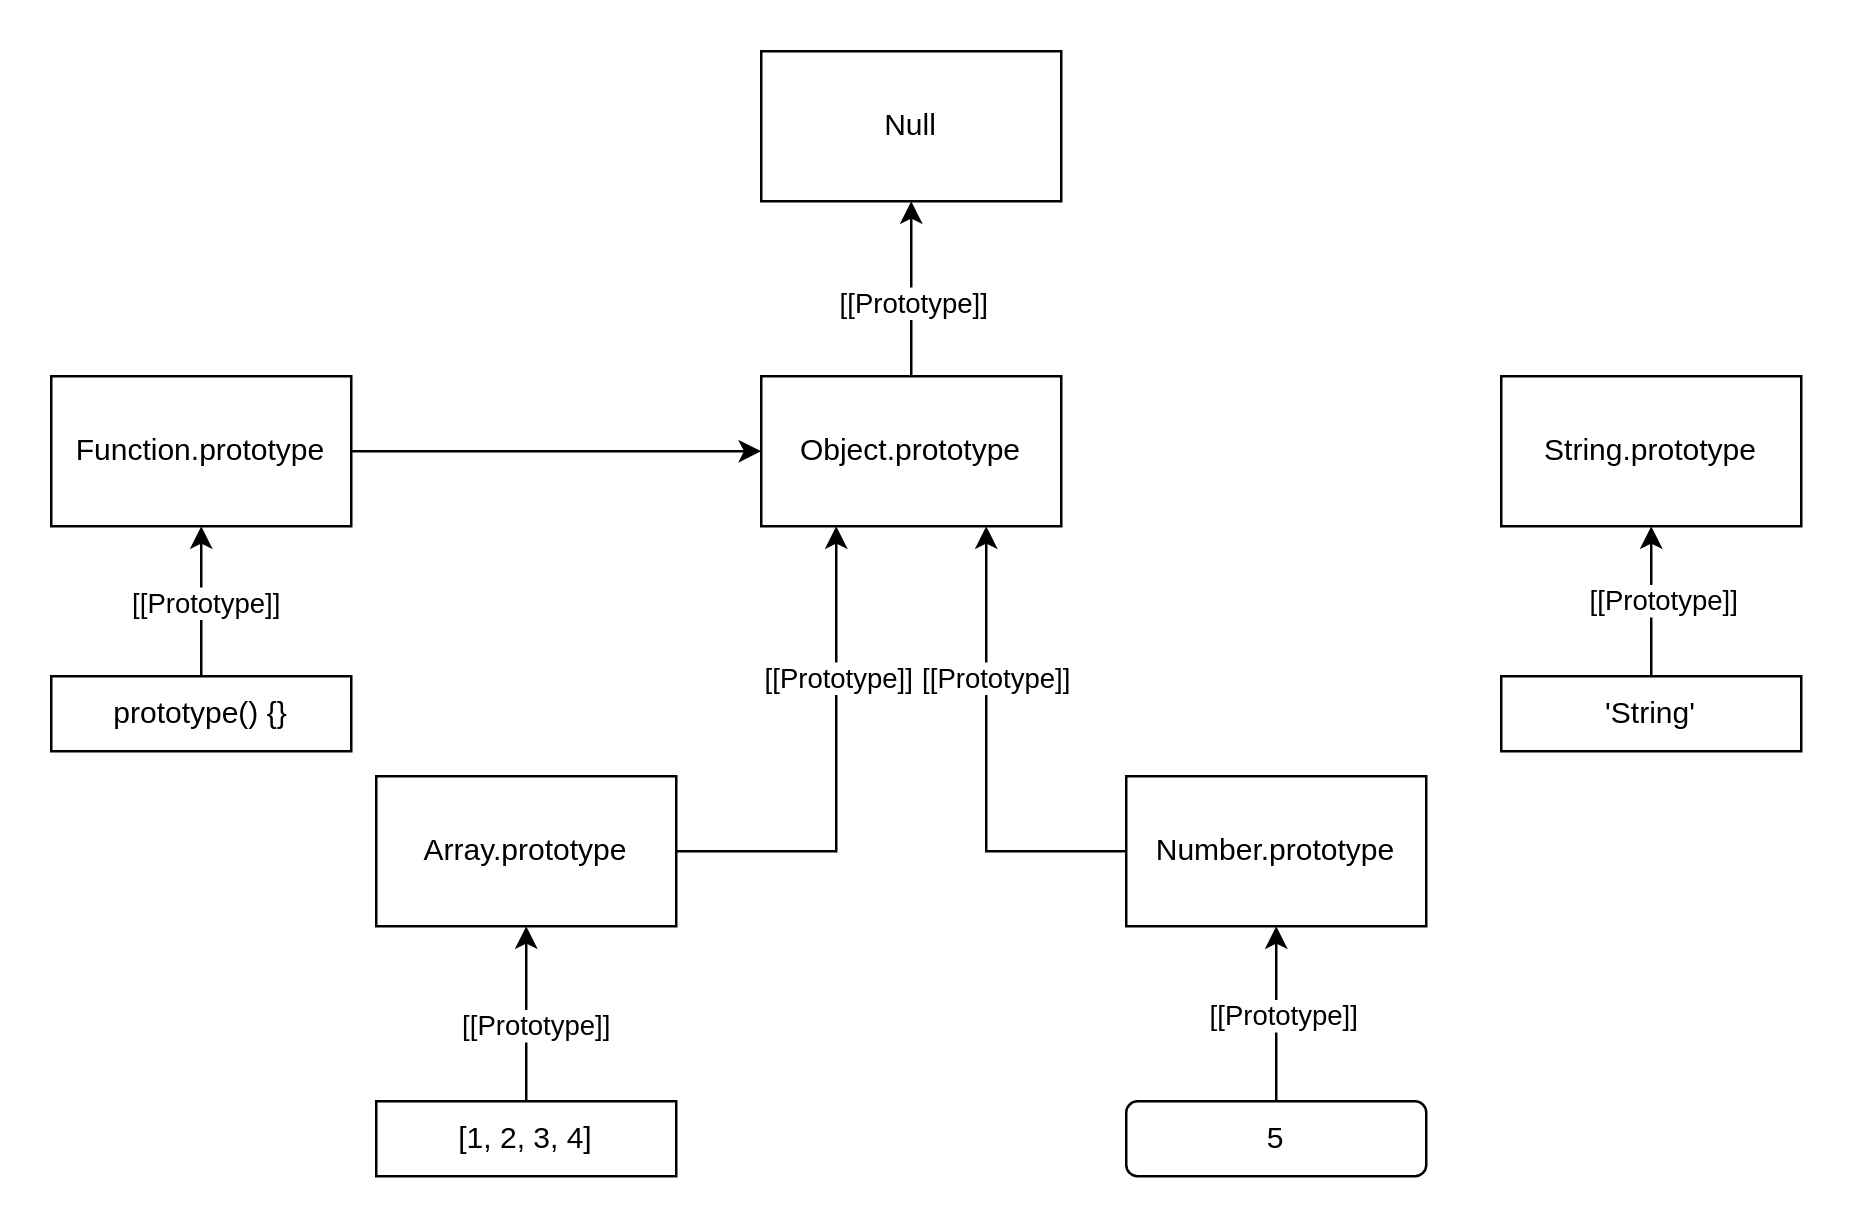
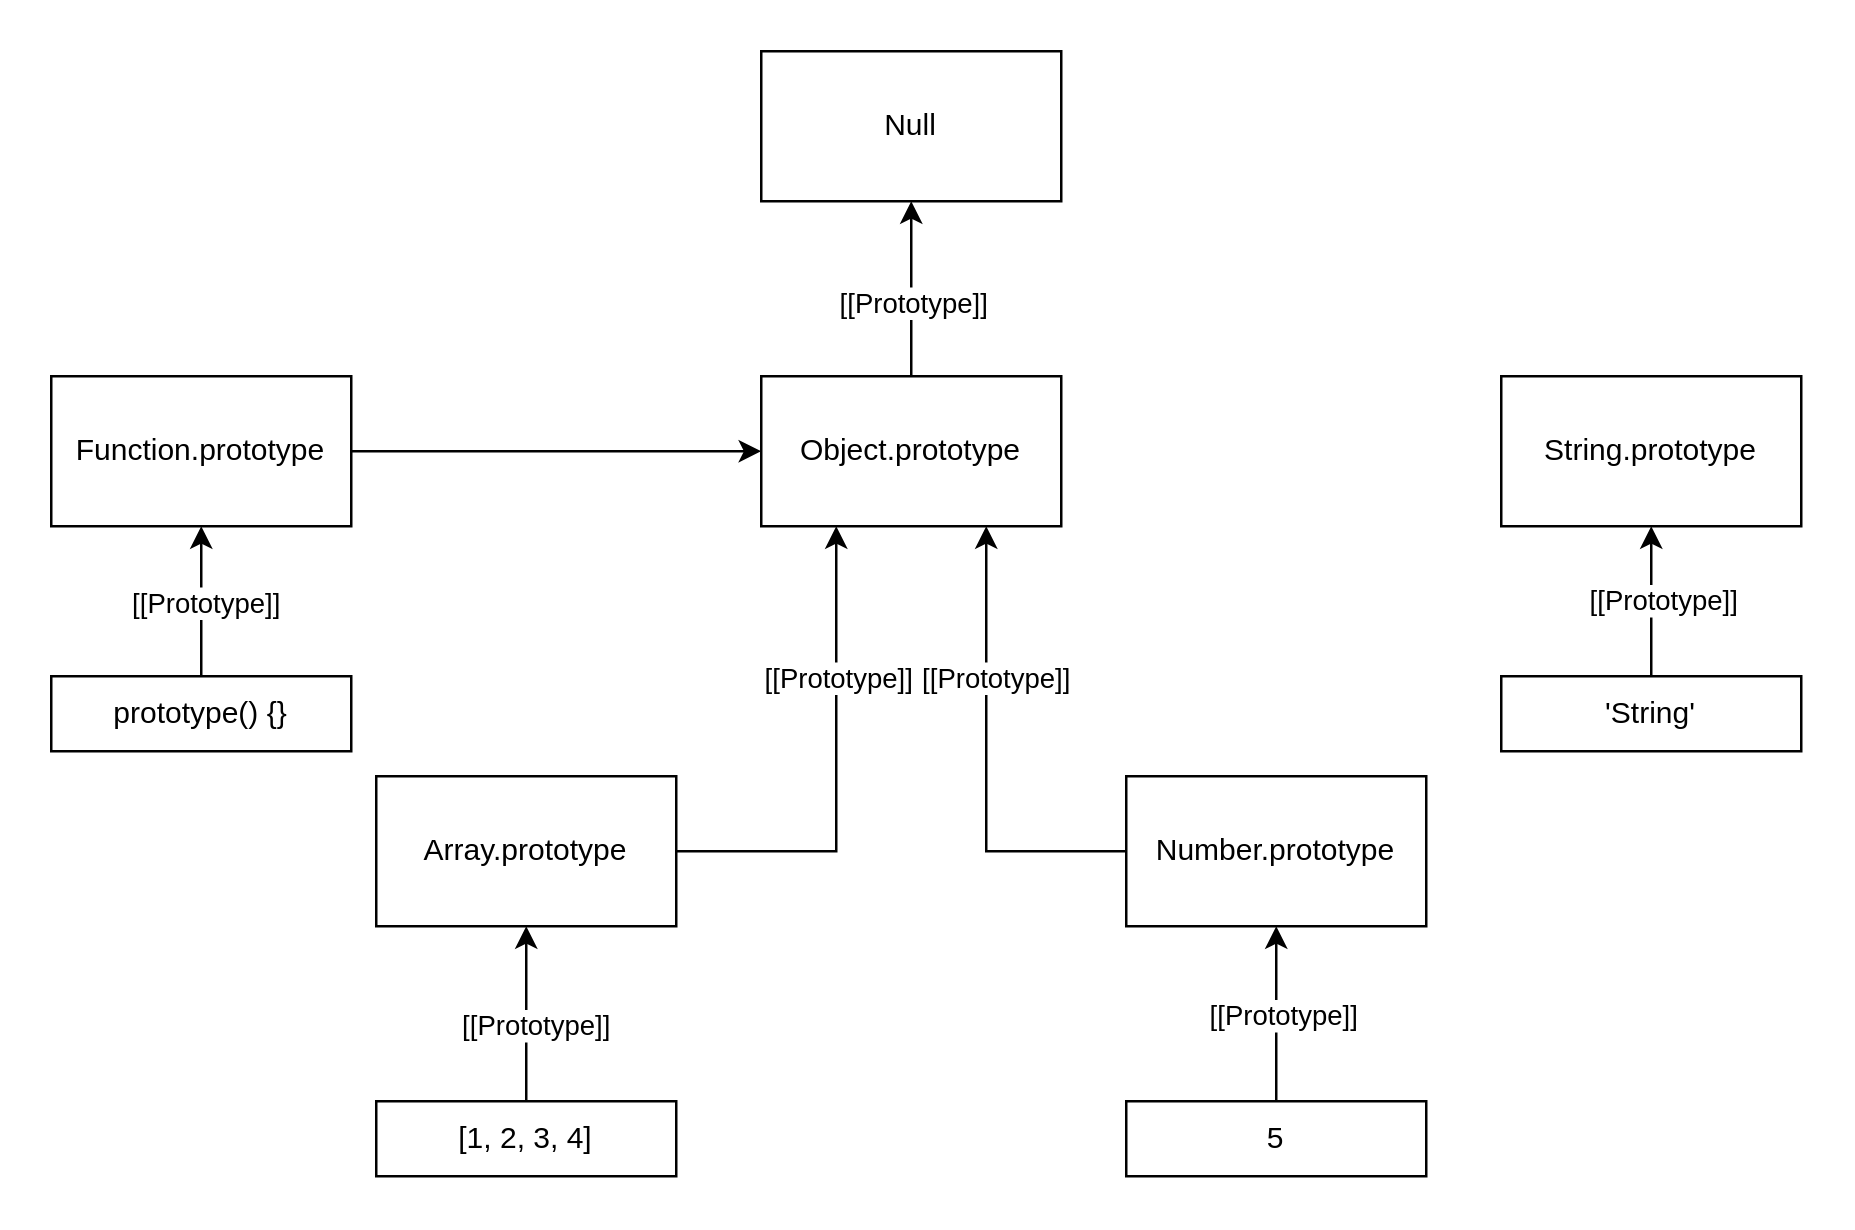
(1276, 1139) -> (1276, 1139)
